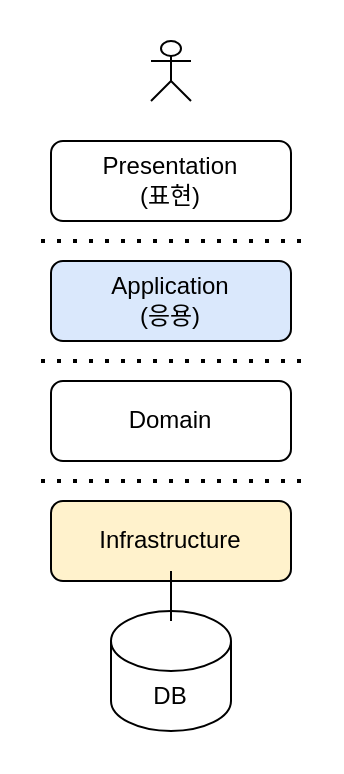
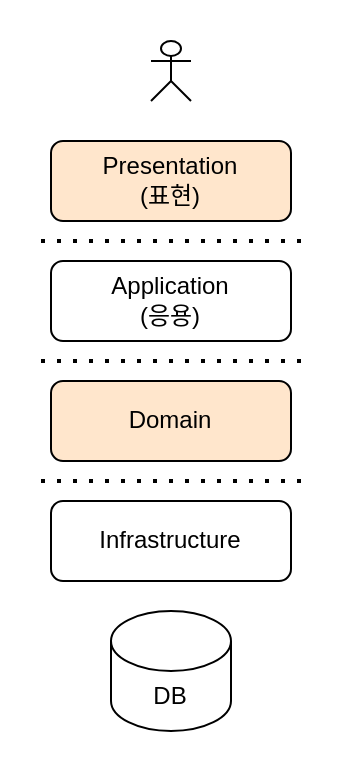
(171, 181) -> (171, 181)
(171, 301) -> (171, 301)
(171, 421) -> (171, 421)
(171, 541) -> (171, 541)
(171, 596) -> none
